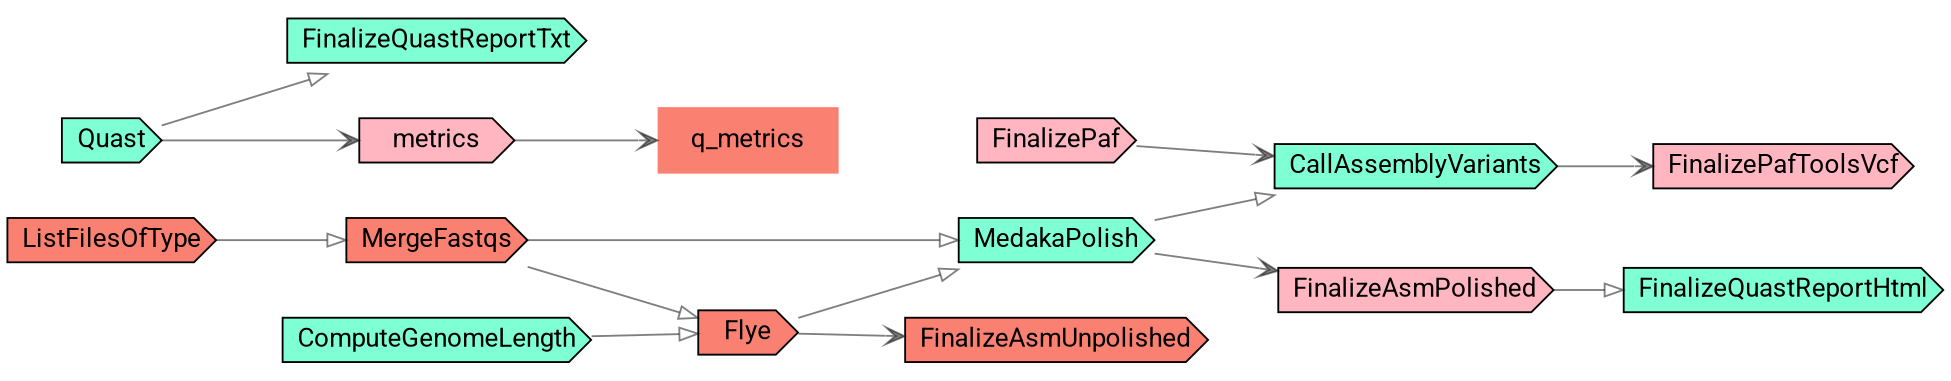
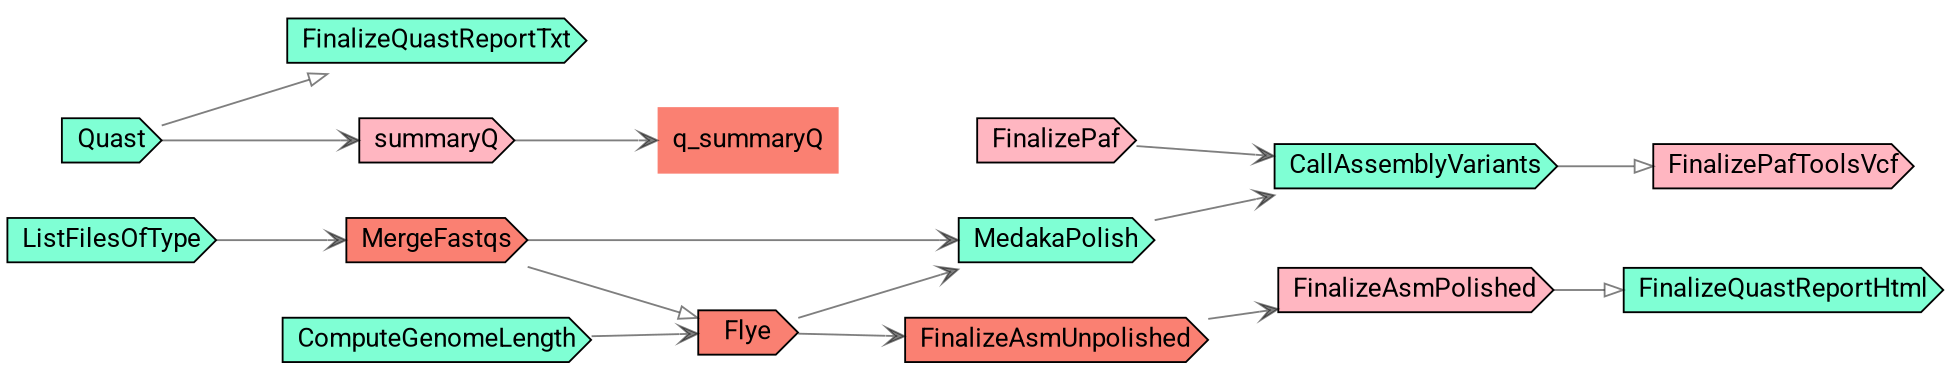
(437, 140) -> (437, 140)
(748, 140) -> (748, 140)
(1596, 166) -> (1596, 166)
(1205, 210) -> (1205, 210)
(112, 240) -> (112, 240)
(272, 240) -> (272, 240)
(734, 240) -> (734, 240)
(1207, 261) -> (1234, 315)
(869, 296) -> (869, 296)
(635, 335) -> (635, 335)
